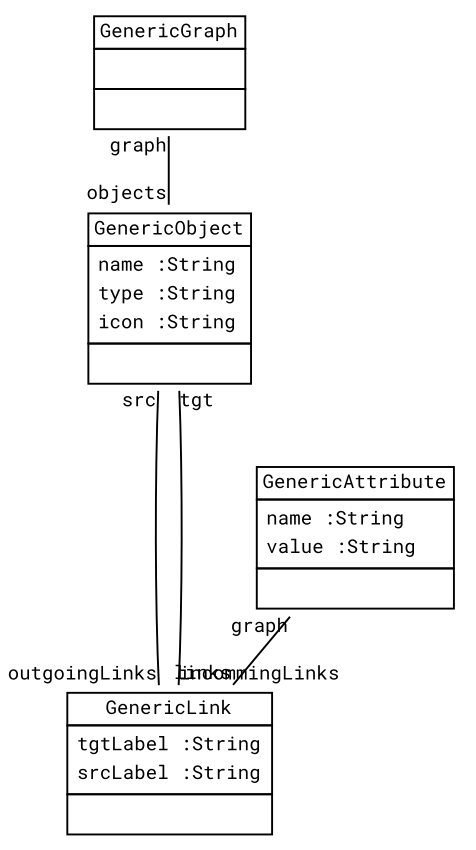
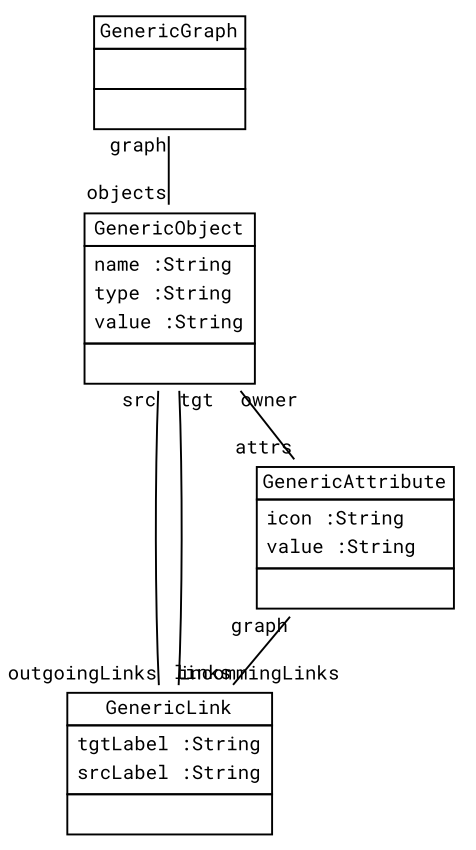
(168, 322) -> (170, 322)
none -> (267, 425)
(336, 519) -> (336, 519)
